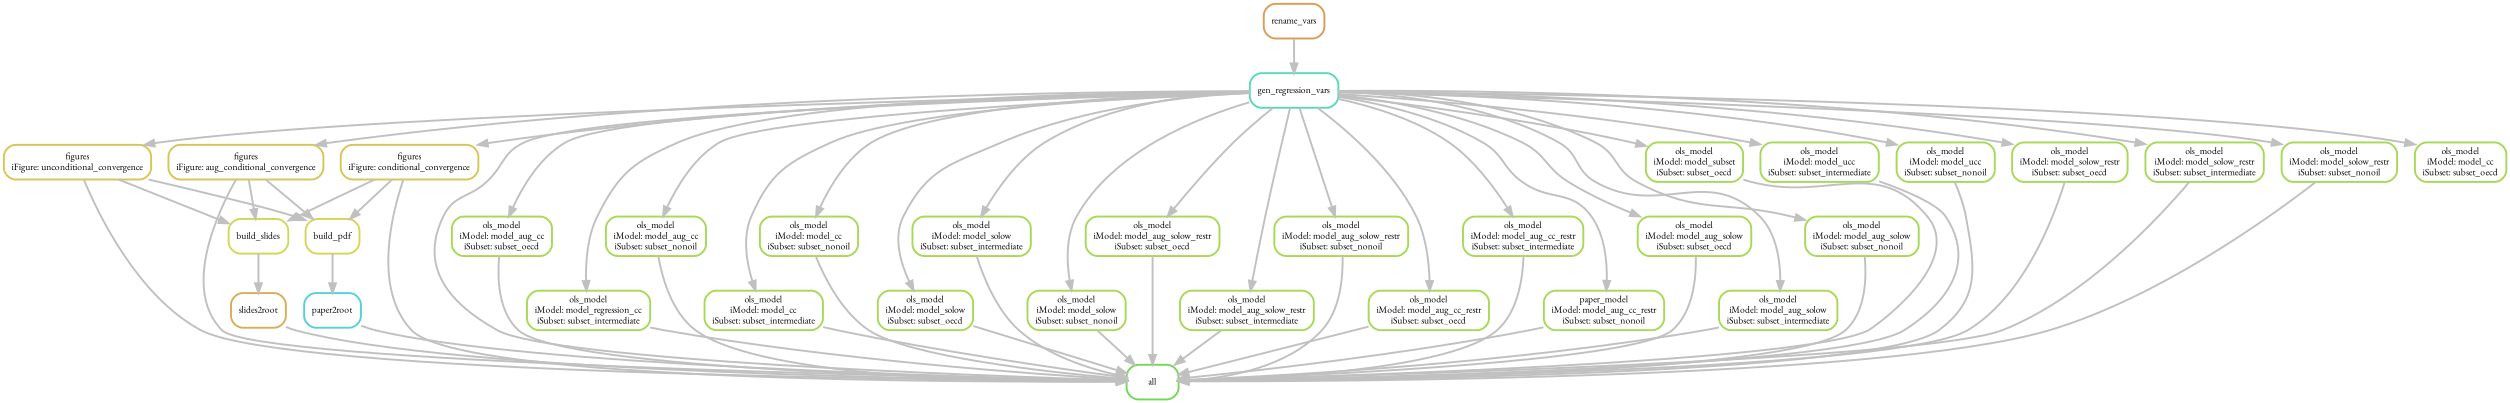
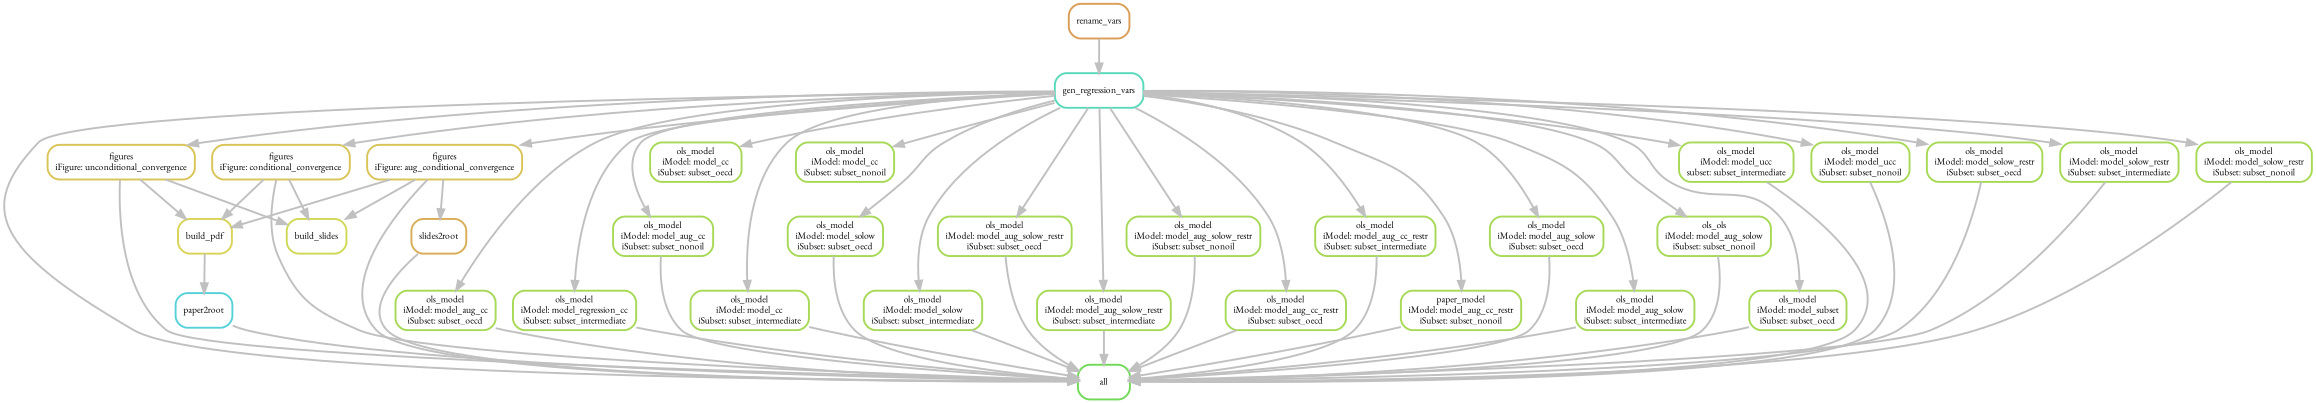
(1820, 162) -> (1736, 162)
(1862, 236) -> (1714, 236)
(258, 268) -> (442, 194)
(1077, 310) -> none
(864, 327) -> none
